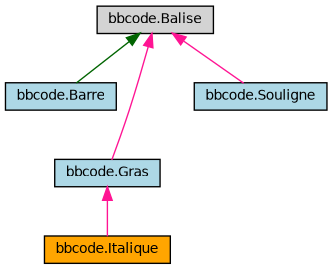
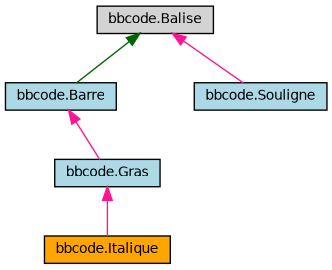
(131, 104) -> (88, 141)
